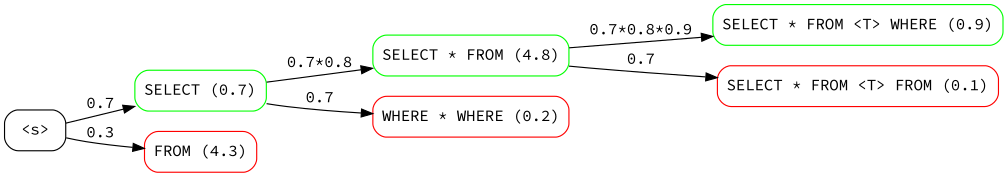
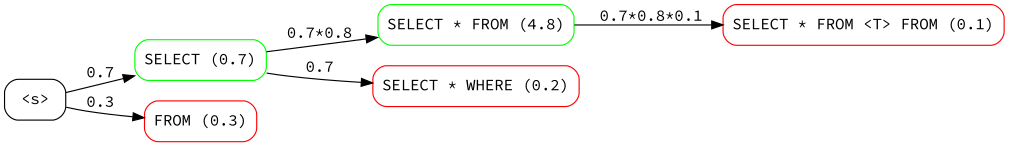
(858, 25) -> none
(641, 60) -> (651, 16)
(471, 117) -> (476, 86)
(201, 152) -> (201, 121)
